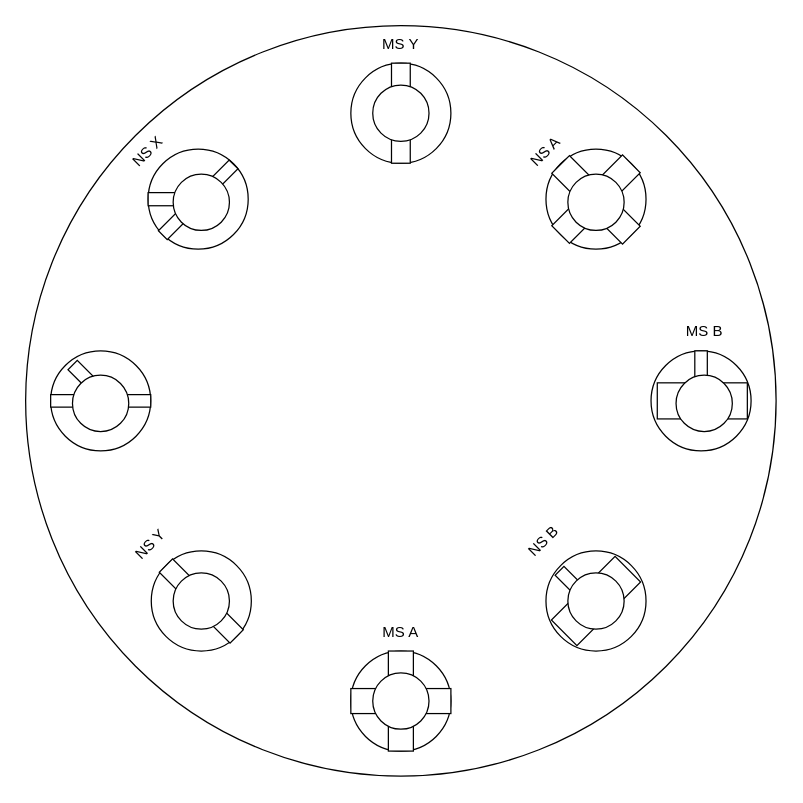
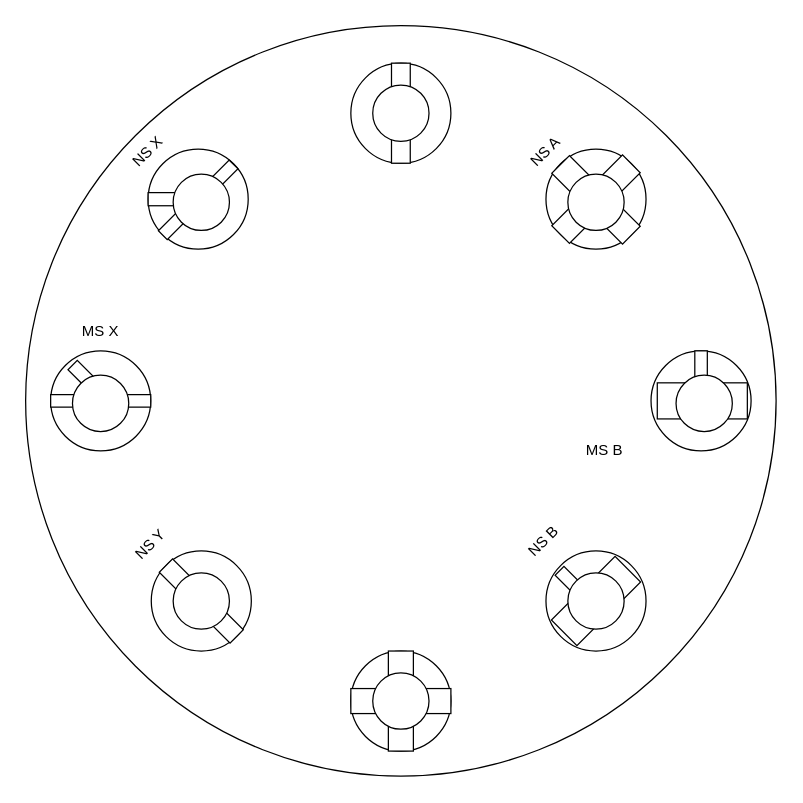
(401, 44) -> none
none -> (101, 332)
(704, 332) -> (604, 451)
(401, 632) -> none
